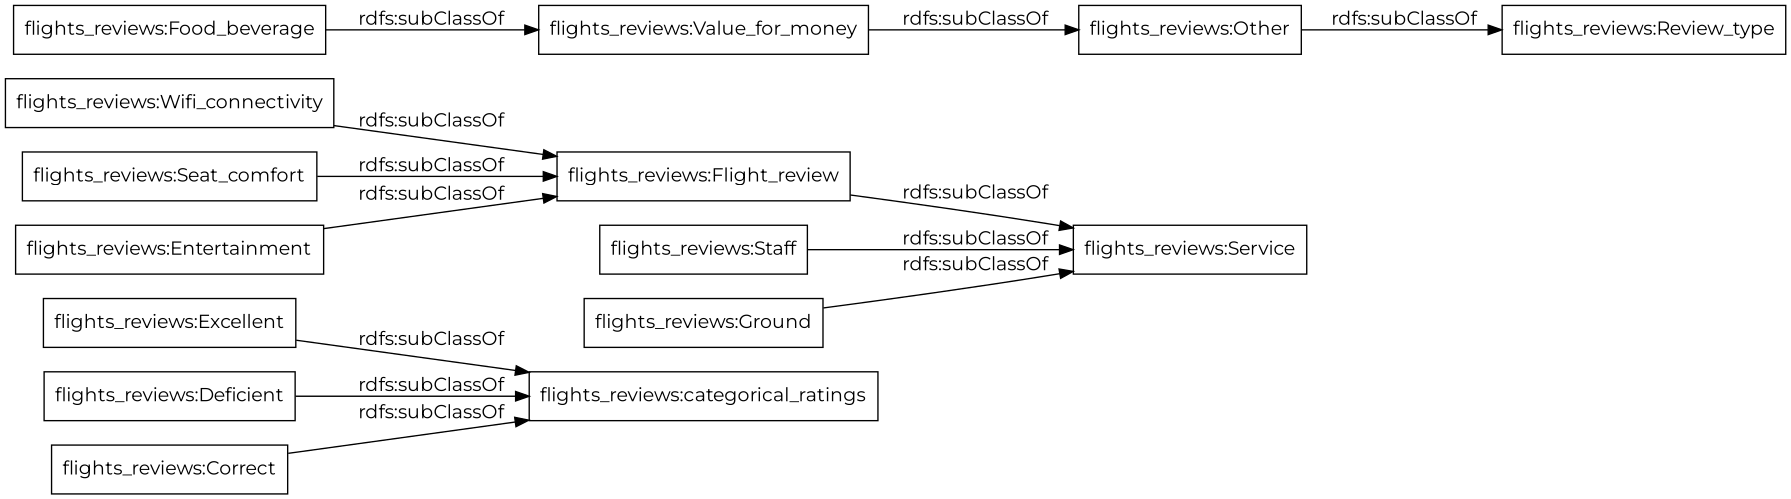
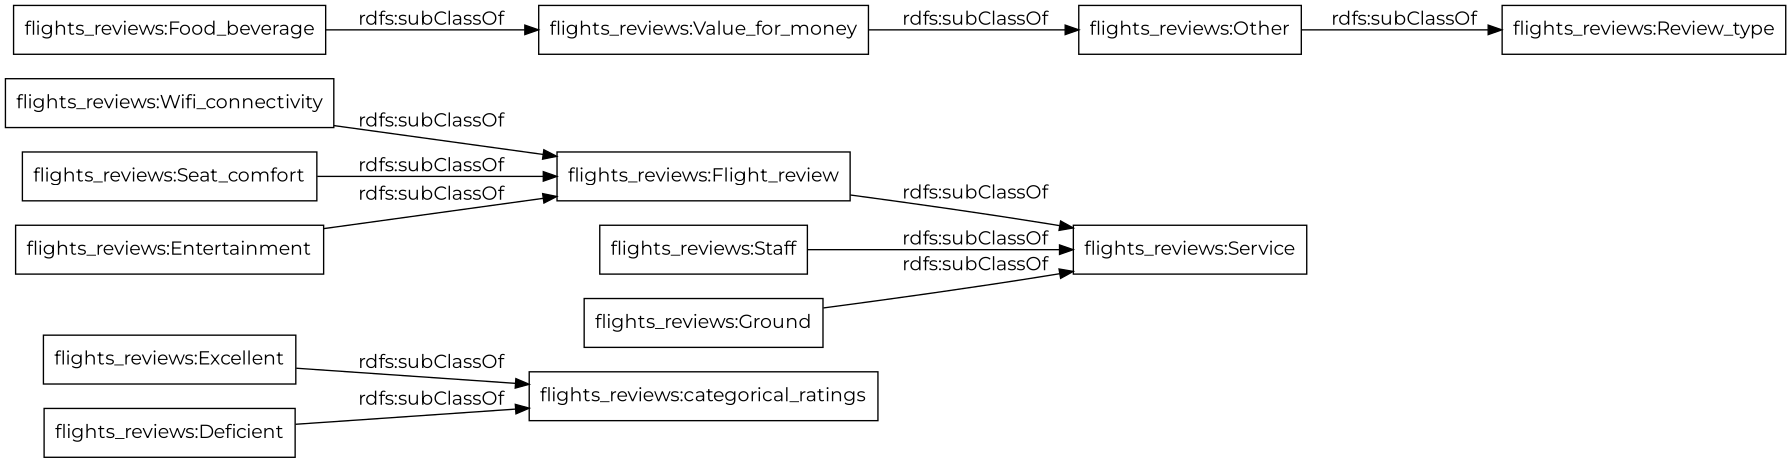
(170, 470) -> none
